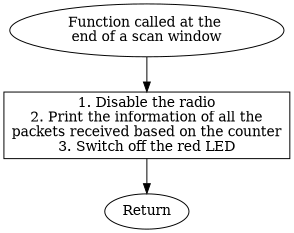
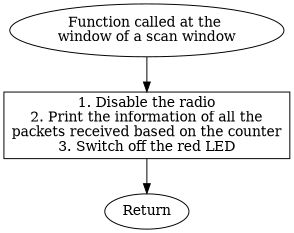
(147, 30) -> (147, 30)
